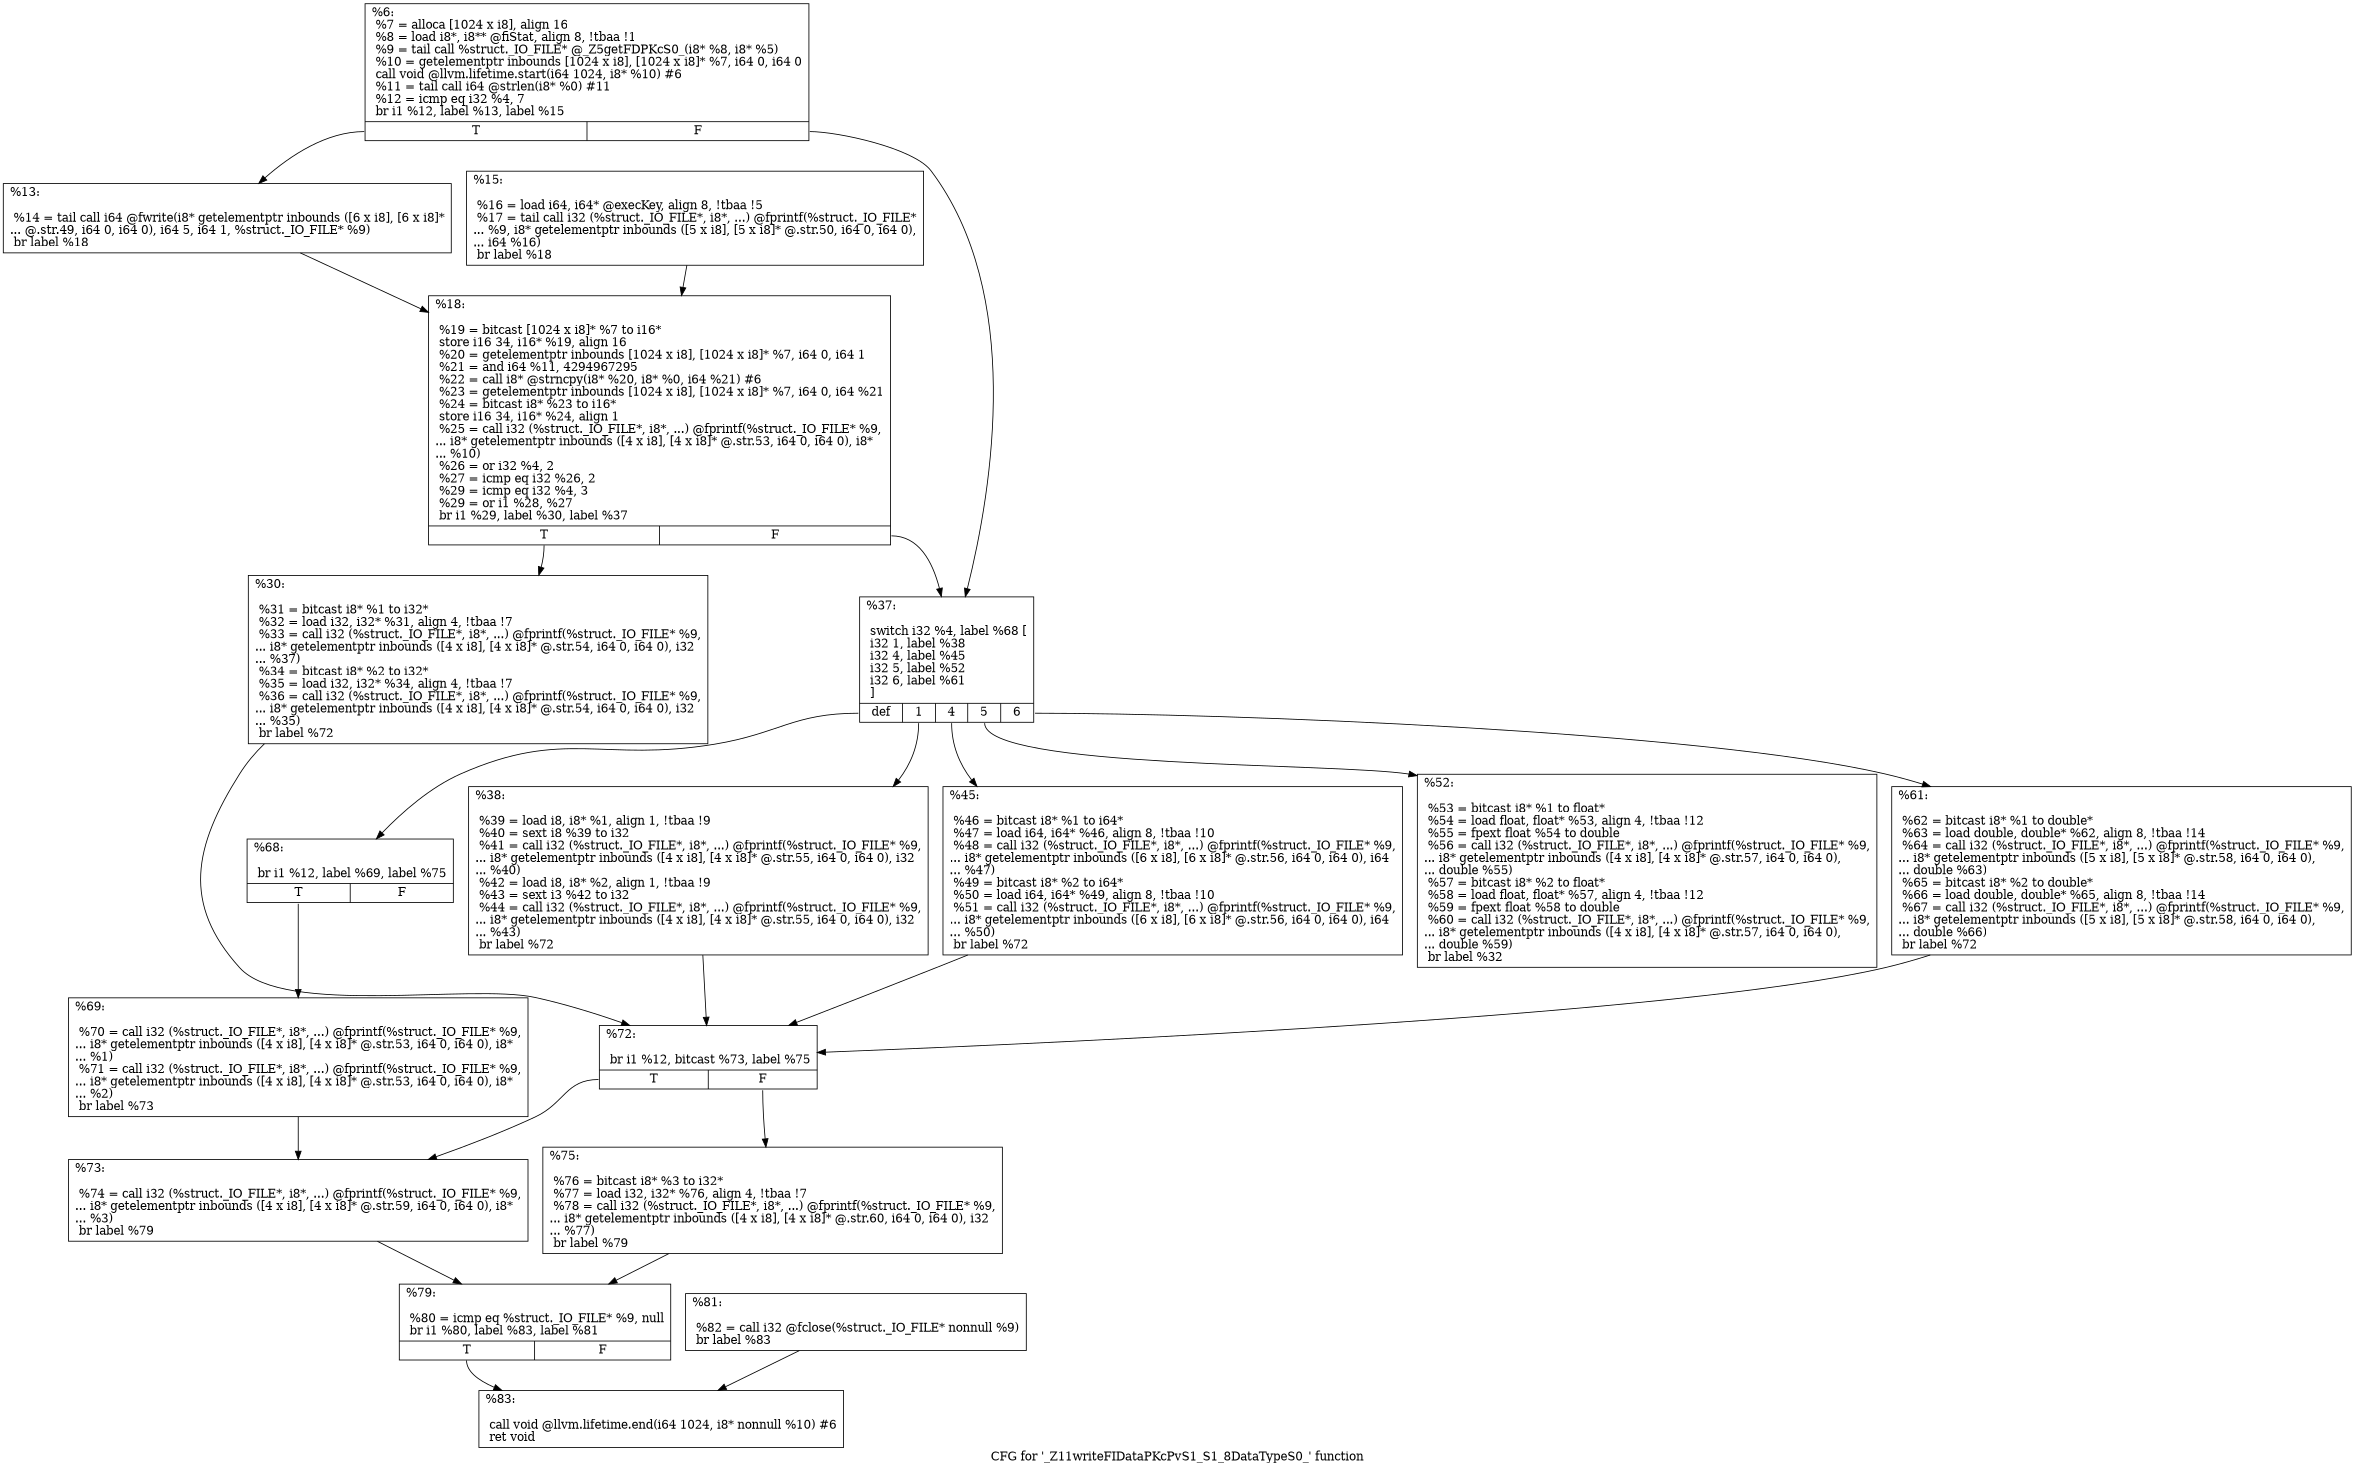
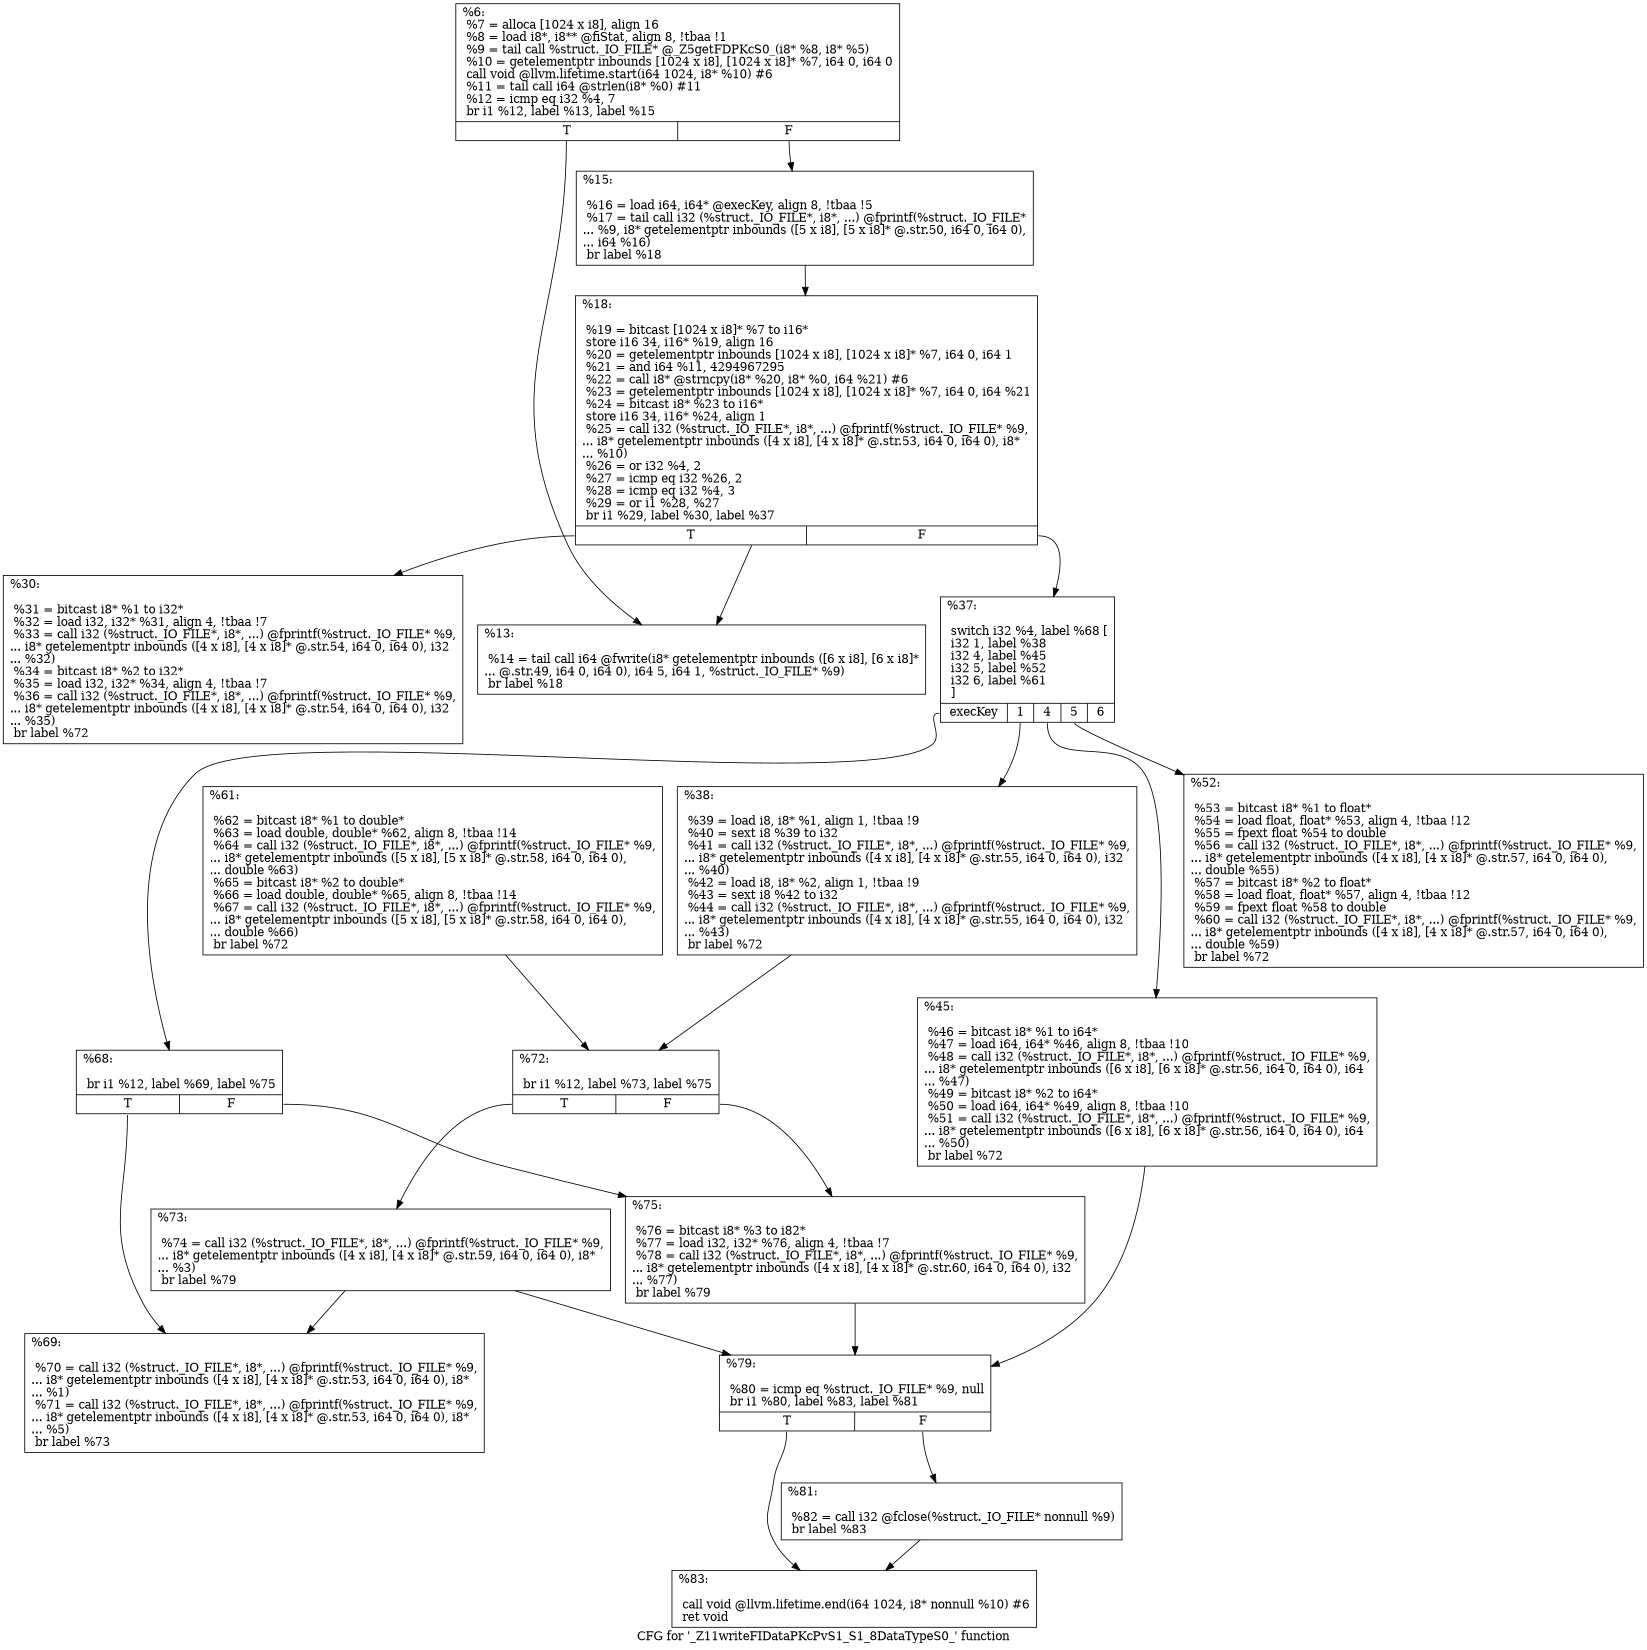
(361, 281) -> (736, 581)
(986, 310) -> (790, 152)
(512, 491) -> (659, 491)
(278, 660) -> (33, 660)
(881, 712) -> (974, 712)
(1481, 729) -> none
(552, 896) -> (761, 896)
(1464, 957) -> (1230, 957)
(882, 989) -> (1104, 1289)
(304, 992) -> none
(708, 1060) -> (616, 1085)
(94, 1094) -> (50, 1430)
(298, 1134) -> (329, 1309)
none -> (450, 1149)
(636, 1182) -> (719, 1231)
none -> (926, 1454)
